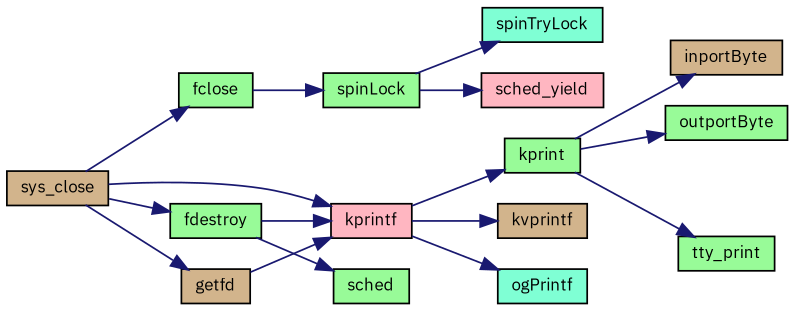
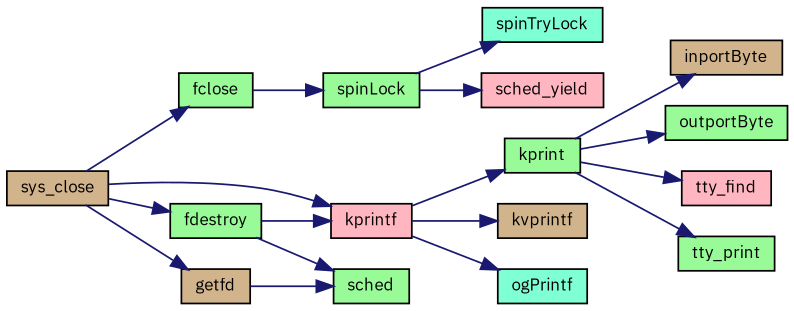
none -> (726, 188)
(280, 260) -> (283, 286)
